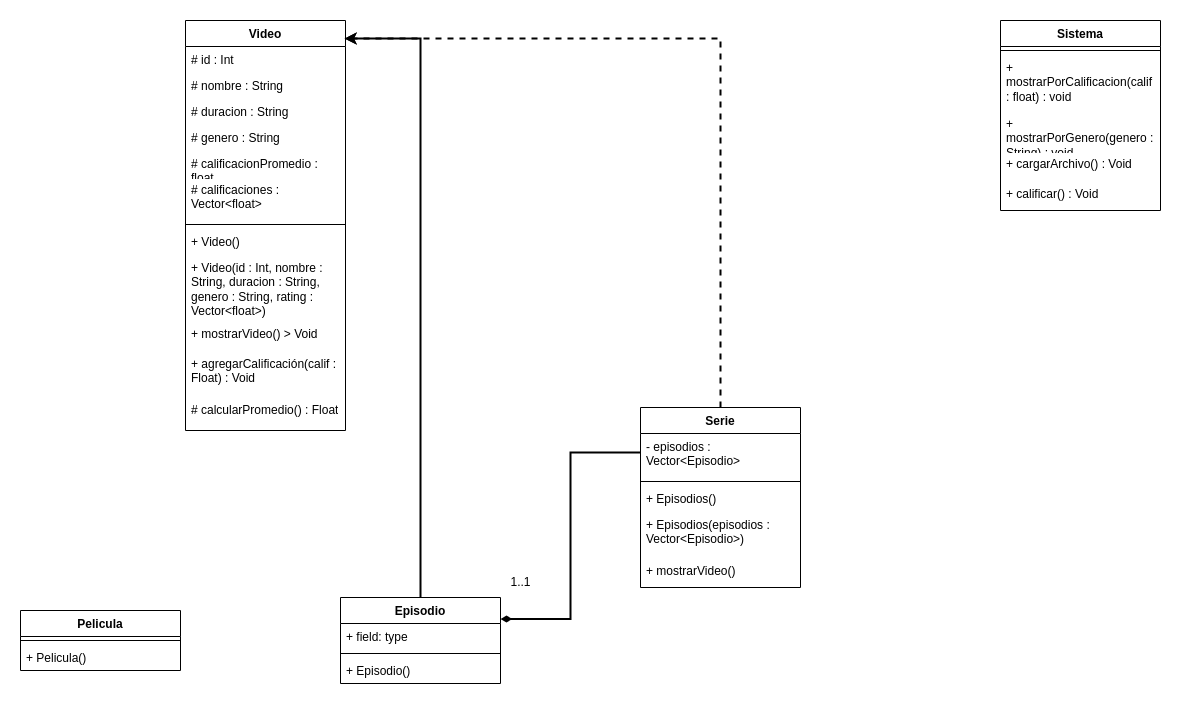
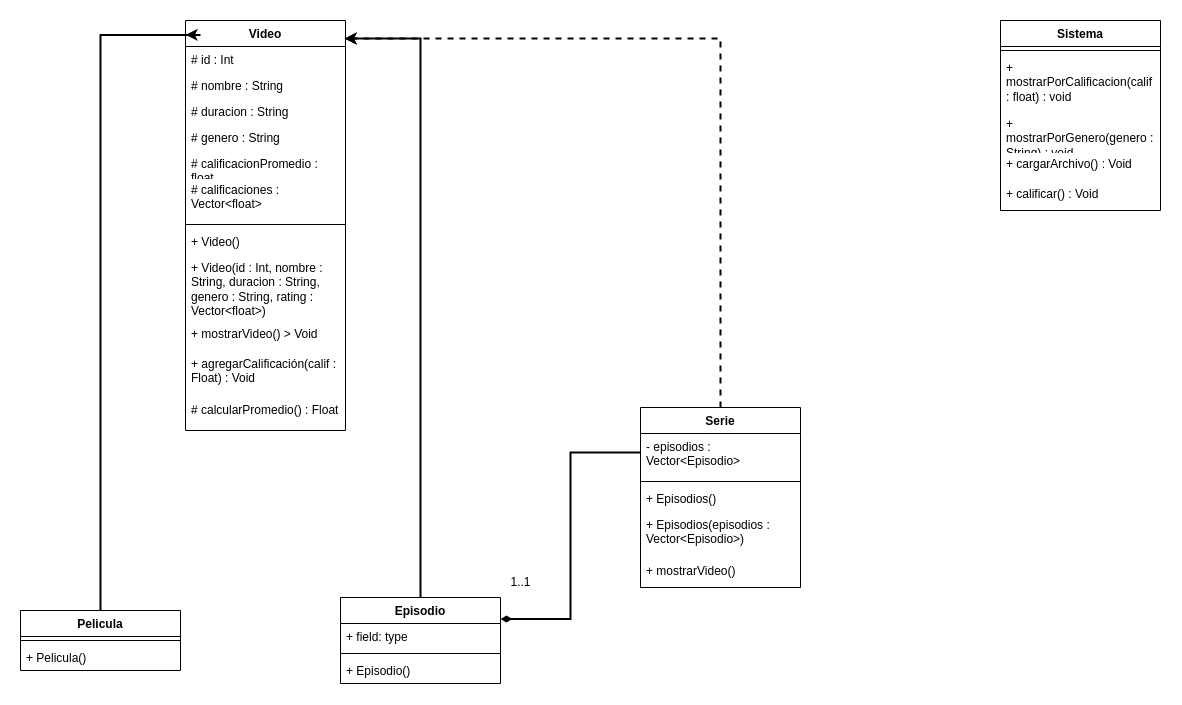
none -> (101, 270)
